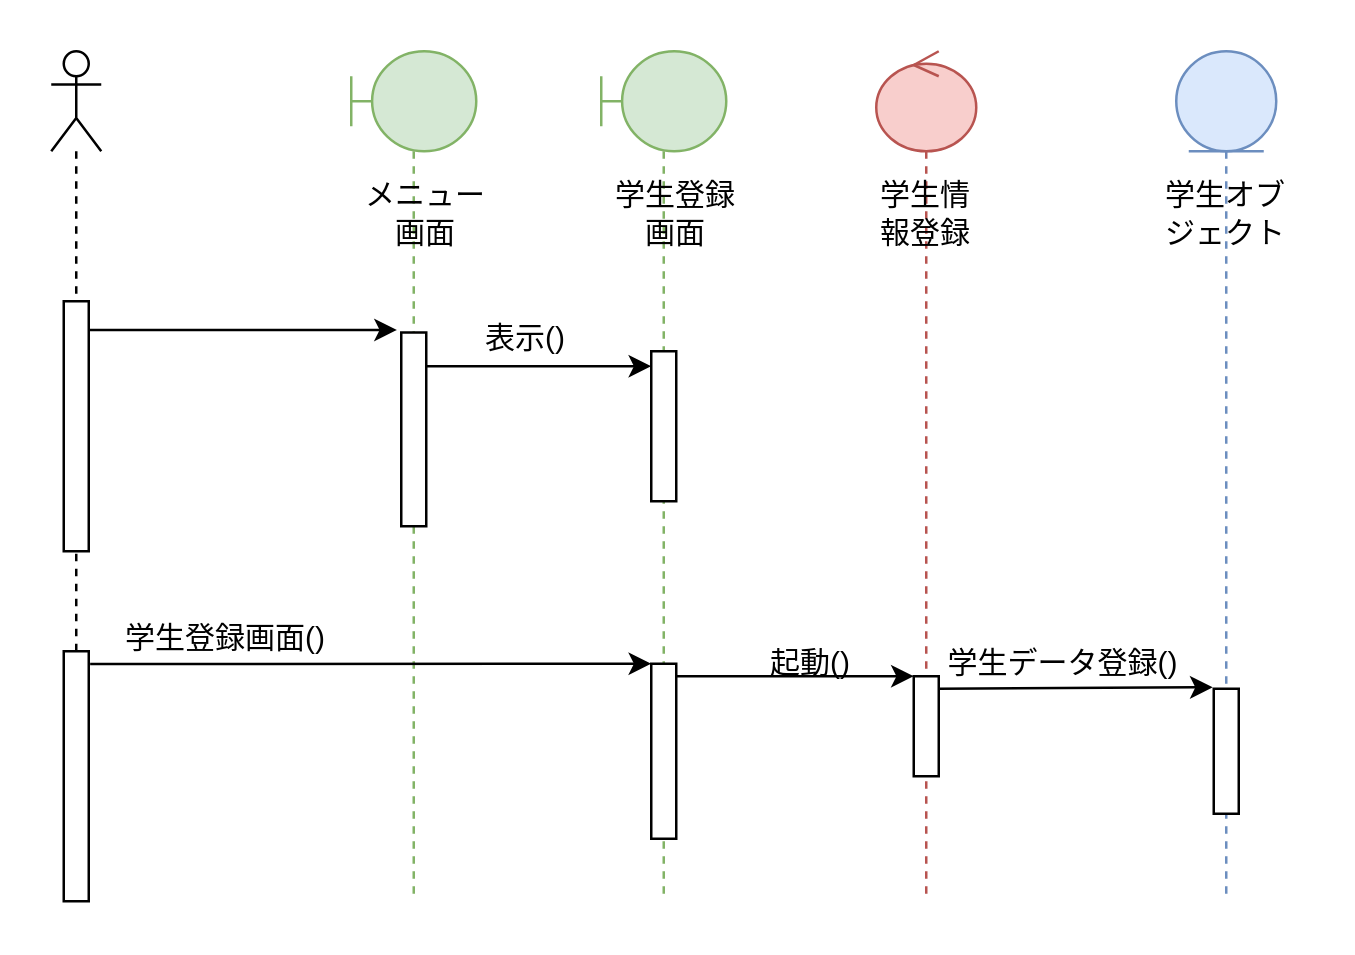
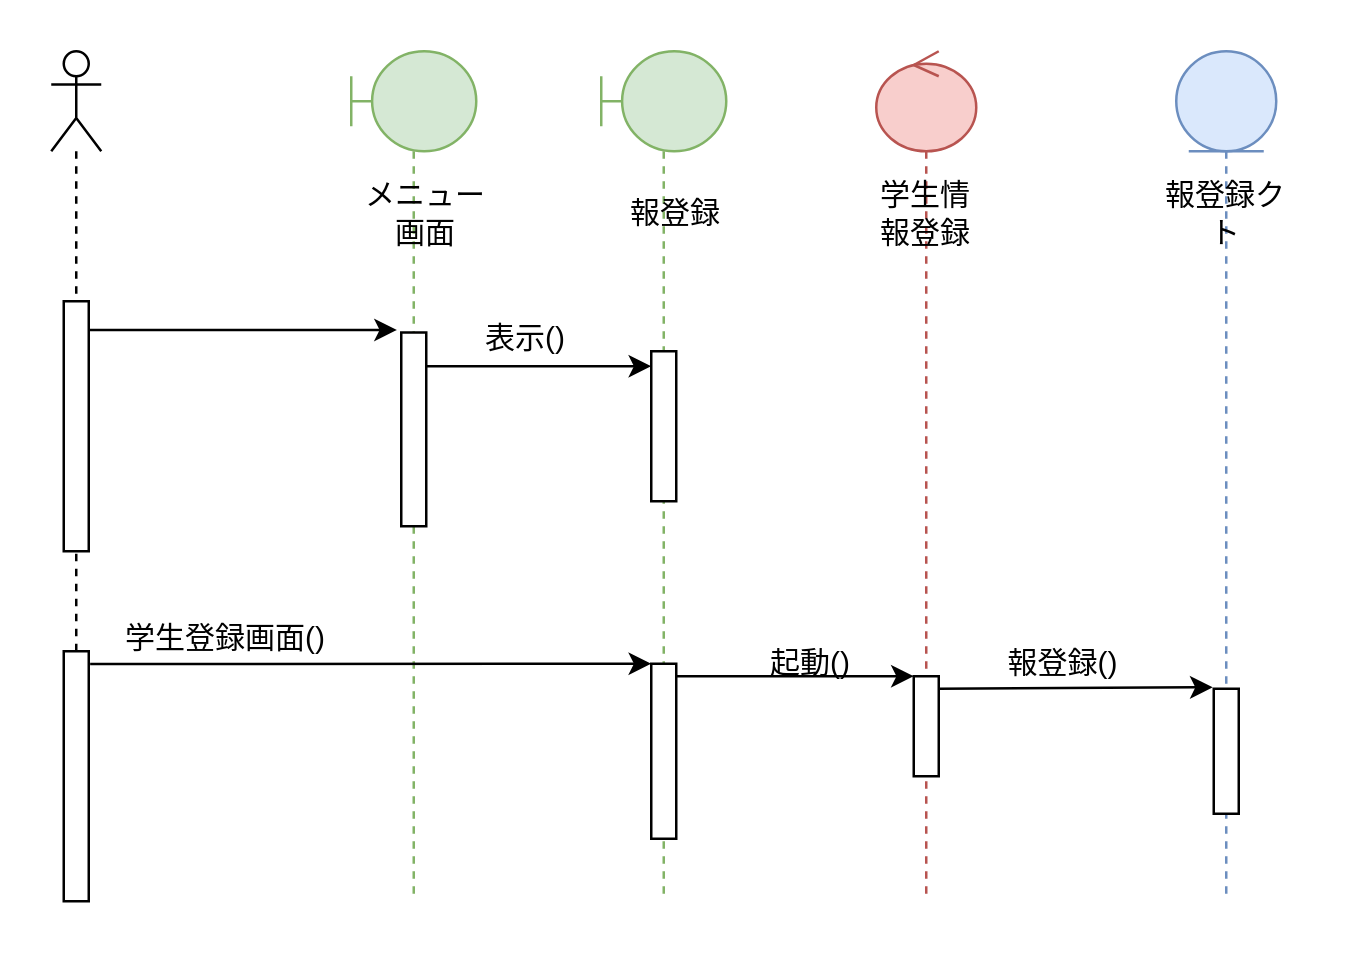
(676, 214) -> (676, 214)
(1226, 214) -> (1226, 214)
(1064, 664) -> (1064, 664)
